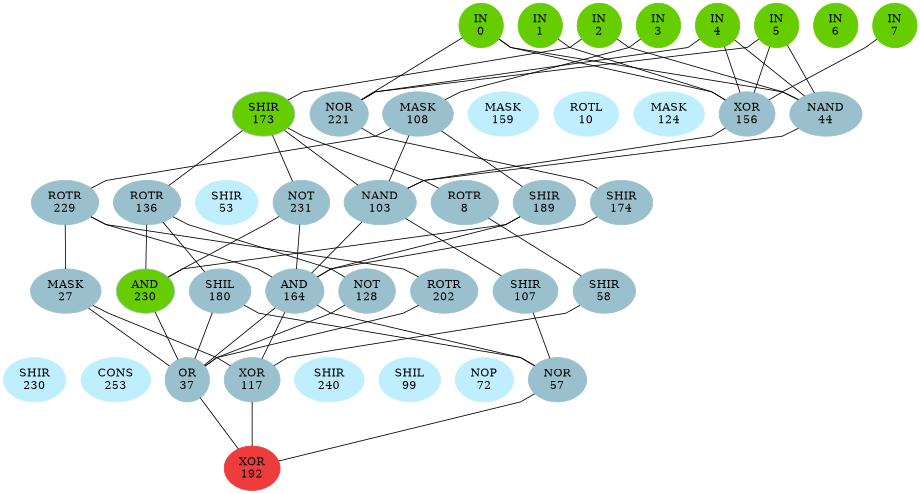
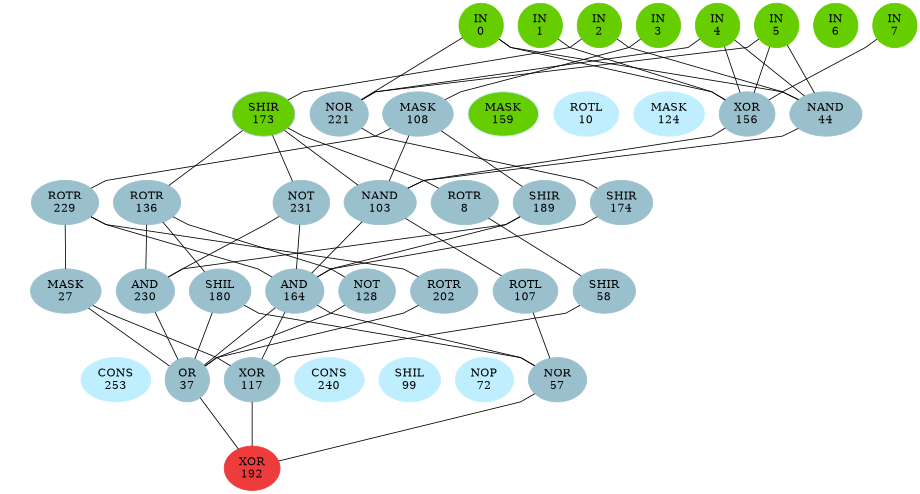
(503, 114) -> (503, 114)
(227, 203) -> none
(145, 291) -> (145, 291)
(525, 291) -> (525, 291)
(35, 380) -> none
(329, 380) -> (329, 380)
